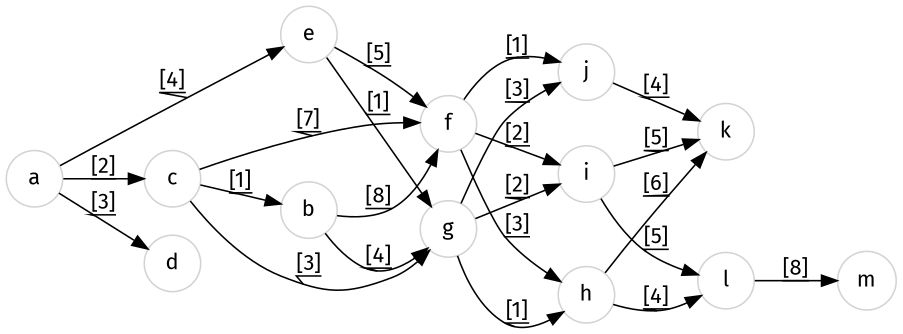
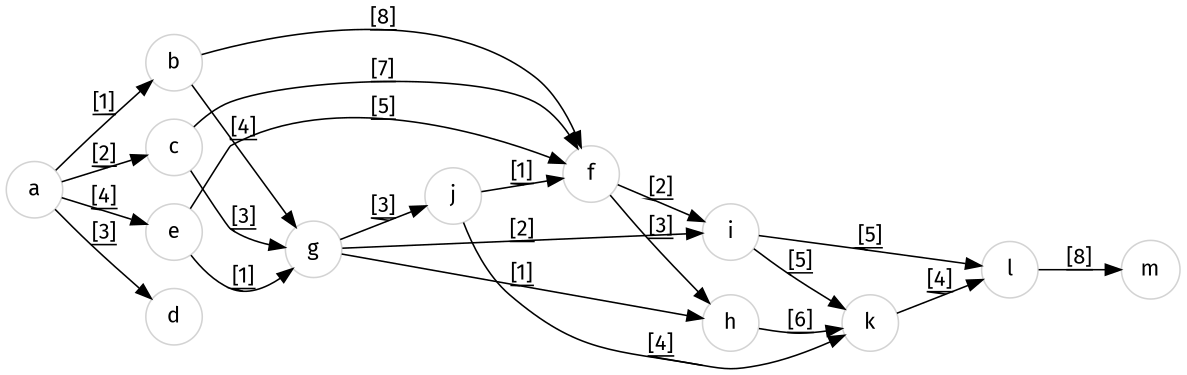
(498, 65) -> (514, 186)
(233, 193) -> (98, 130)
(650, 311) -> (932, 299)
